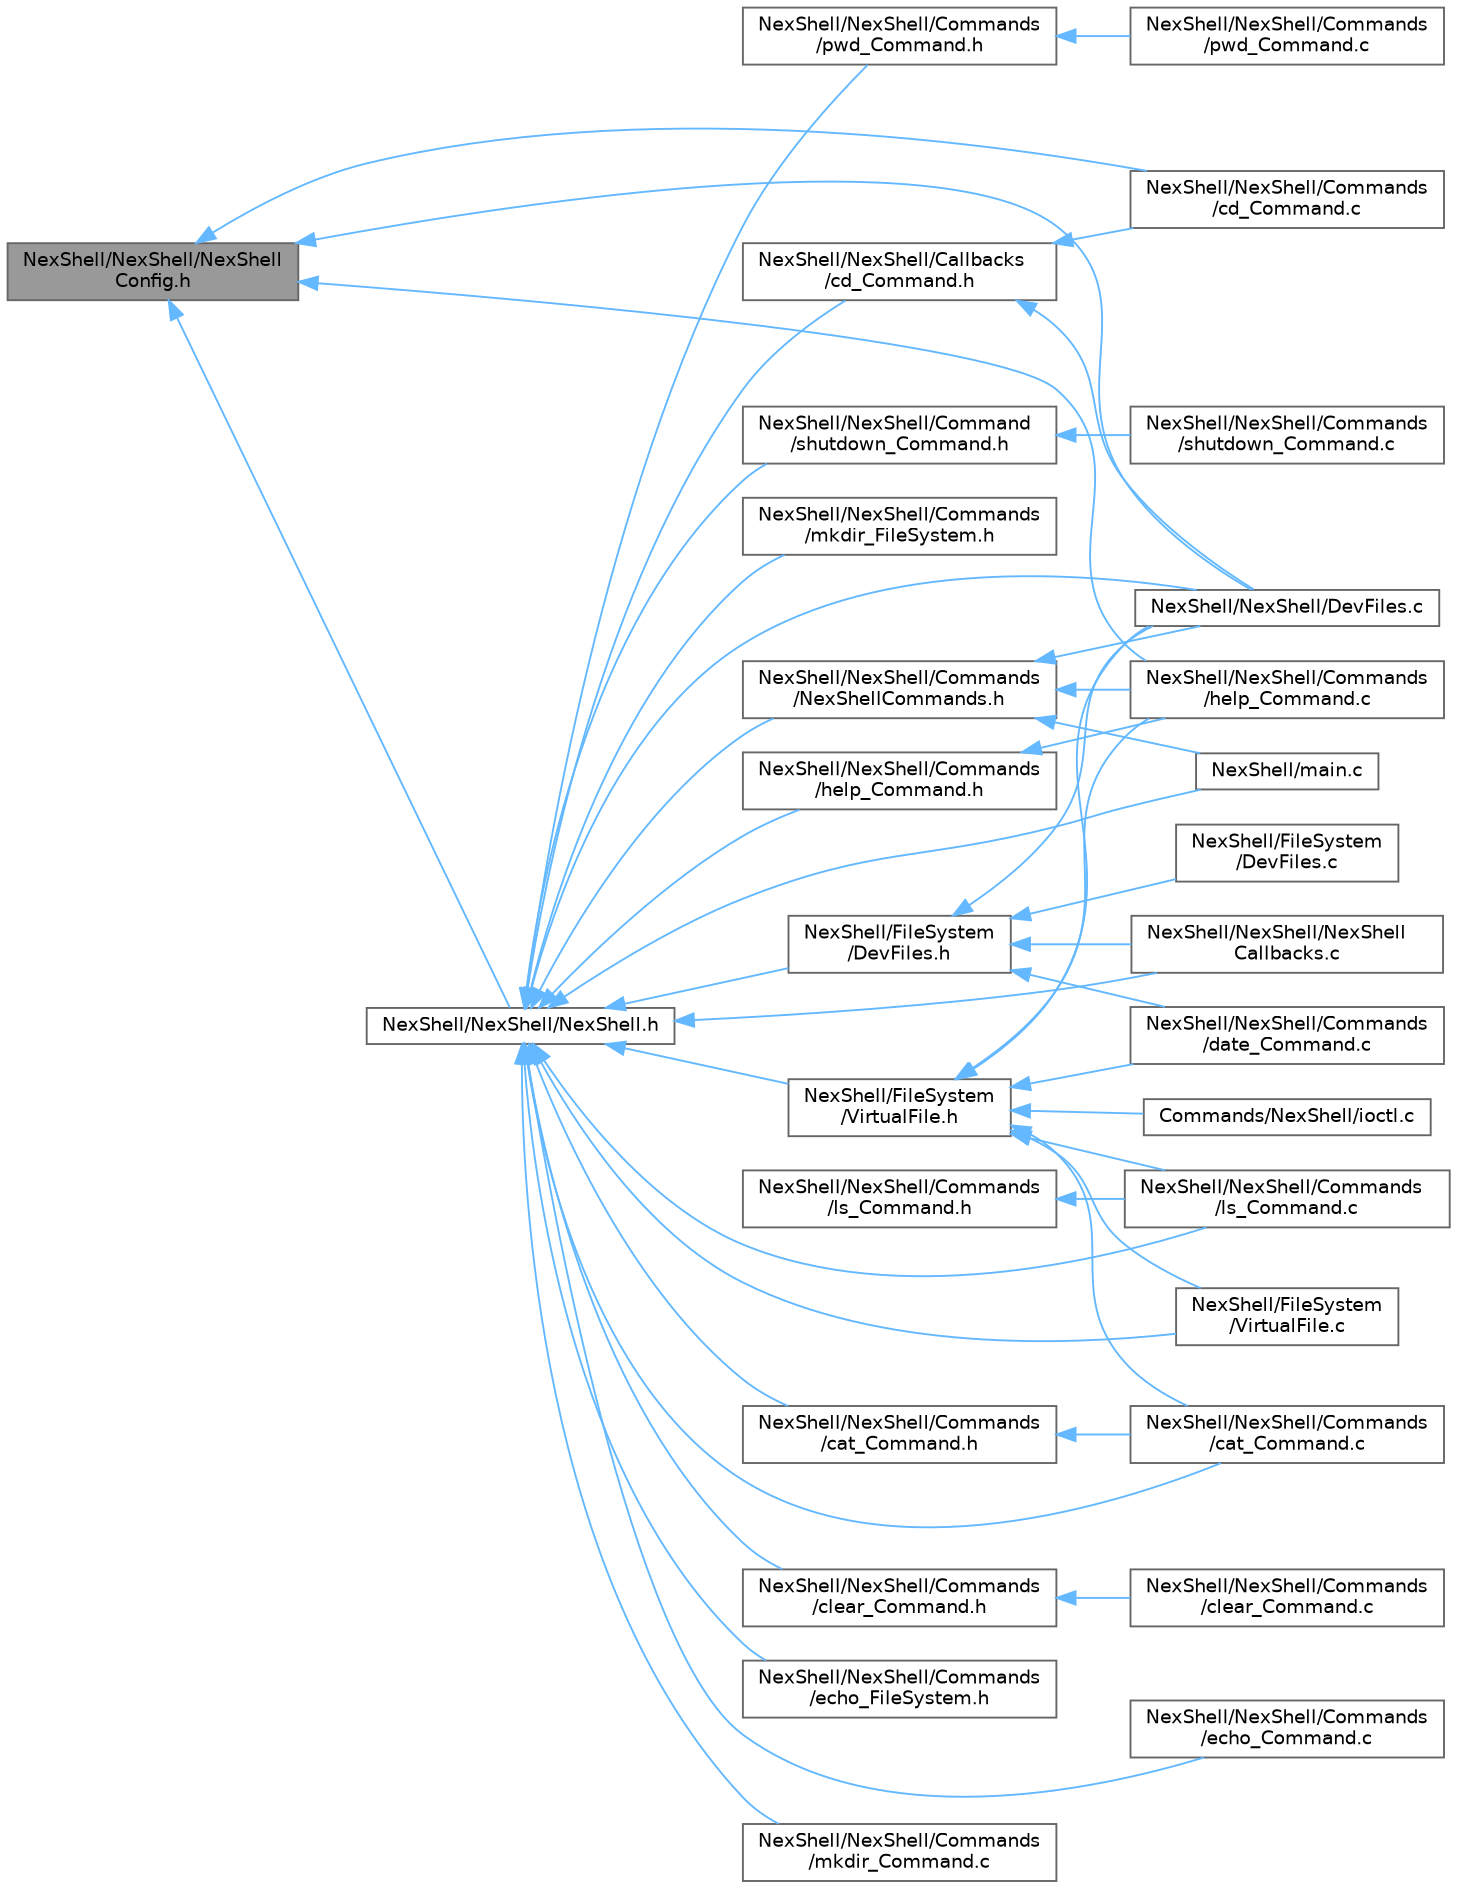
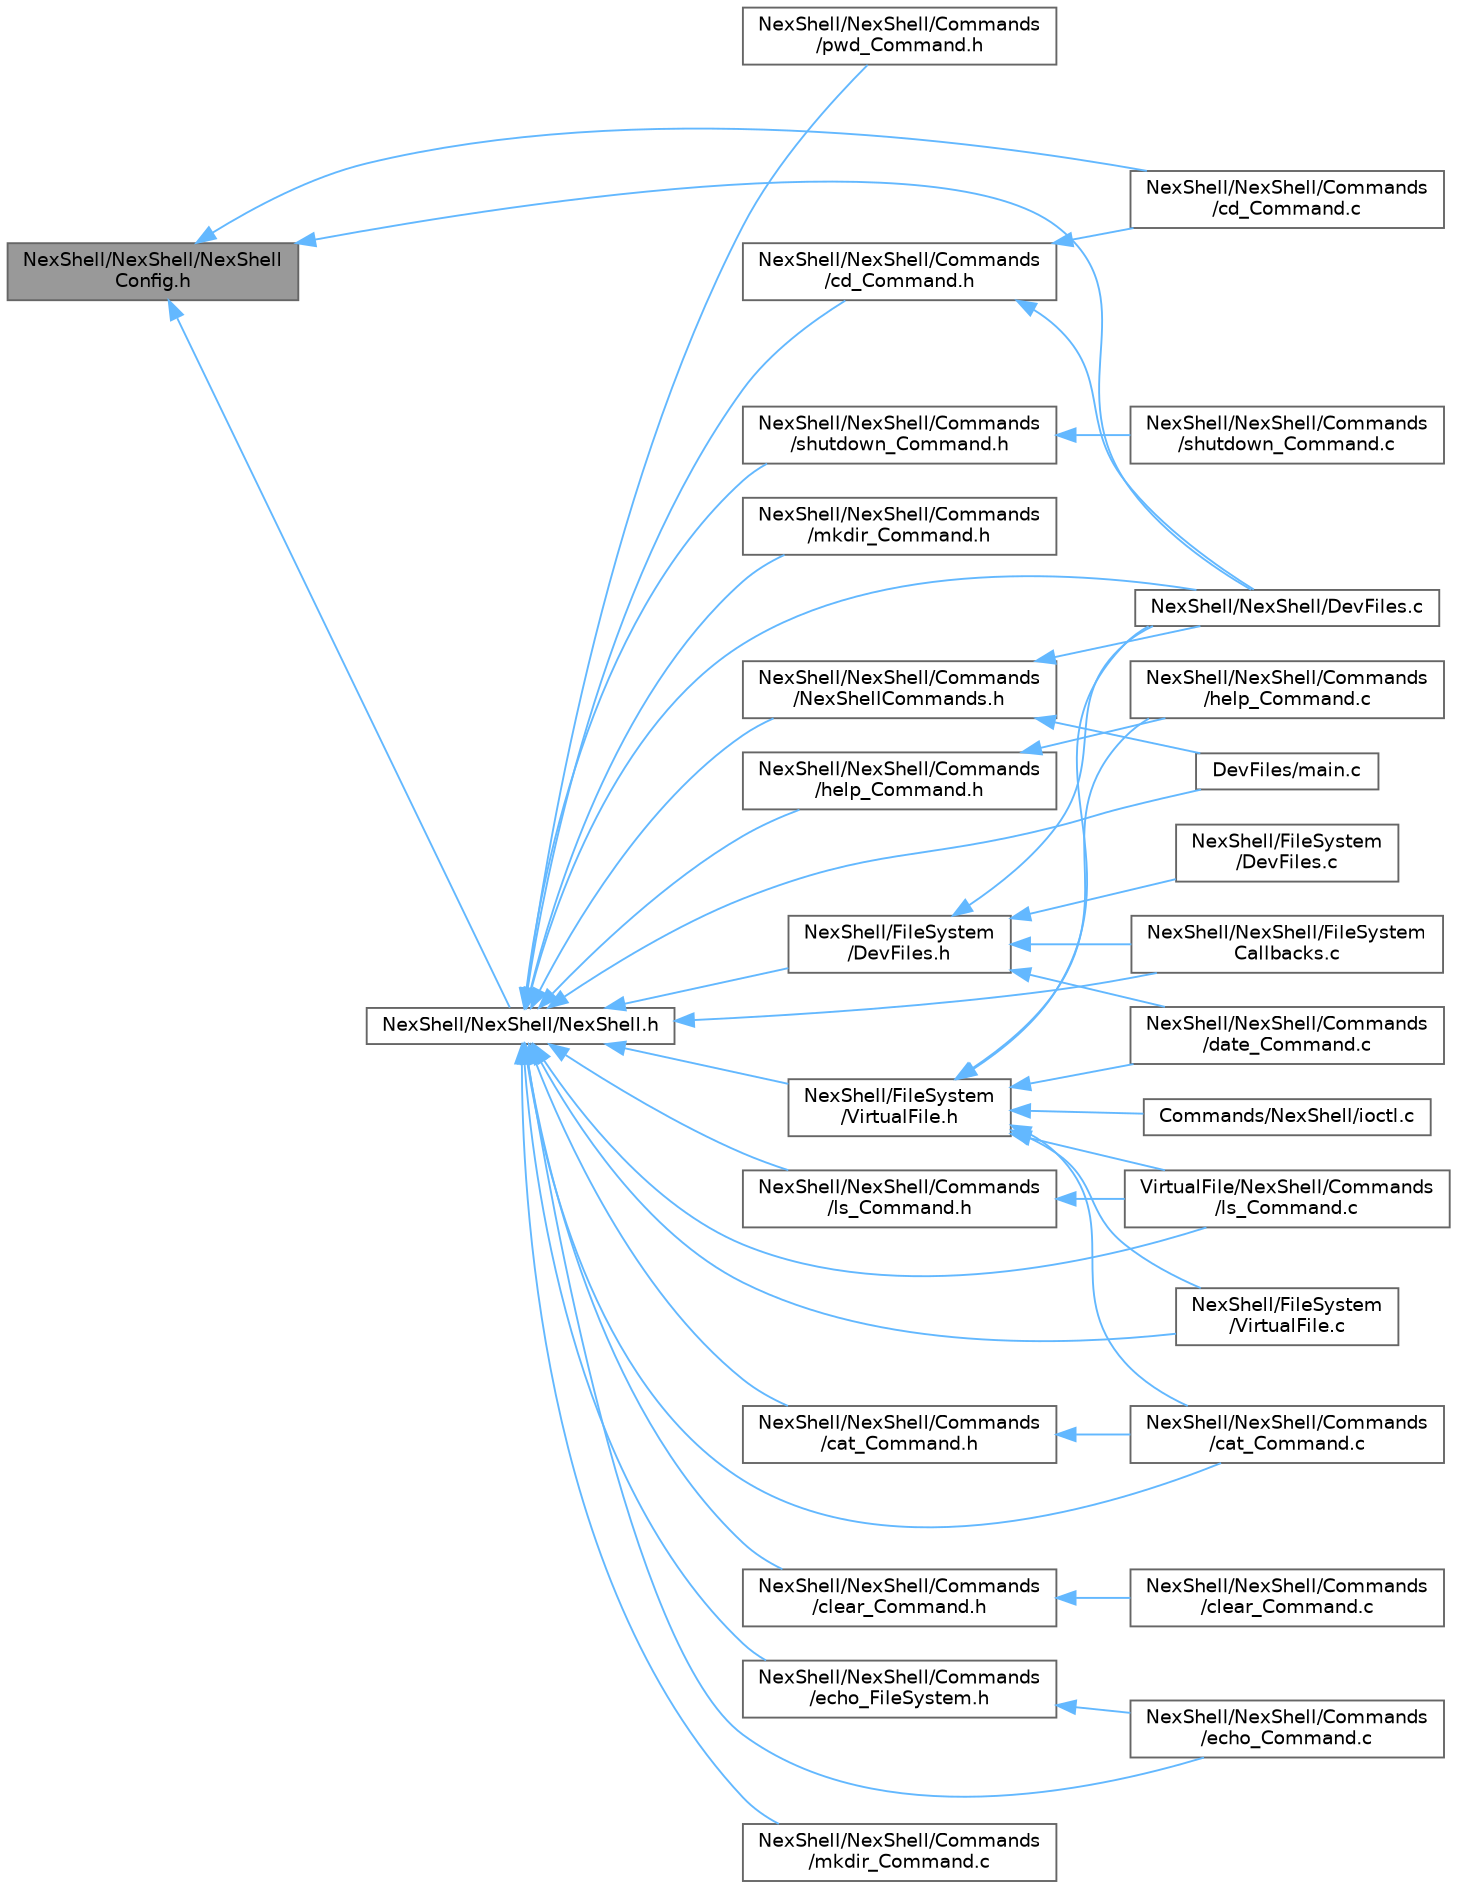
(1287, 36) -> none
(900, 272) -> (900, 272)
(841, 337) -> none
(900, 435) -> (900, 435)
(900, 526) -> (900, 526)
(1106, 690) -> none
(1287, 771) -> (1287, 771)
(1287, 944) -> (1287, 944)
none -> (674, 1119)
(1287, 1199) -> (1287, 1199)
none -> (1103, 1710)
